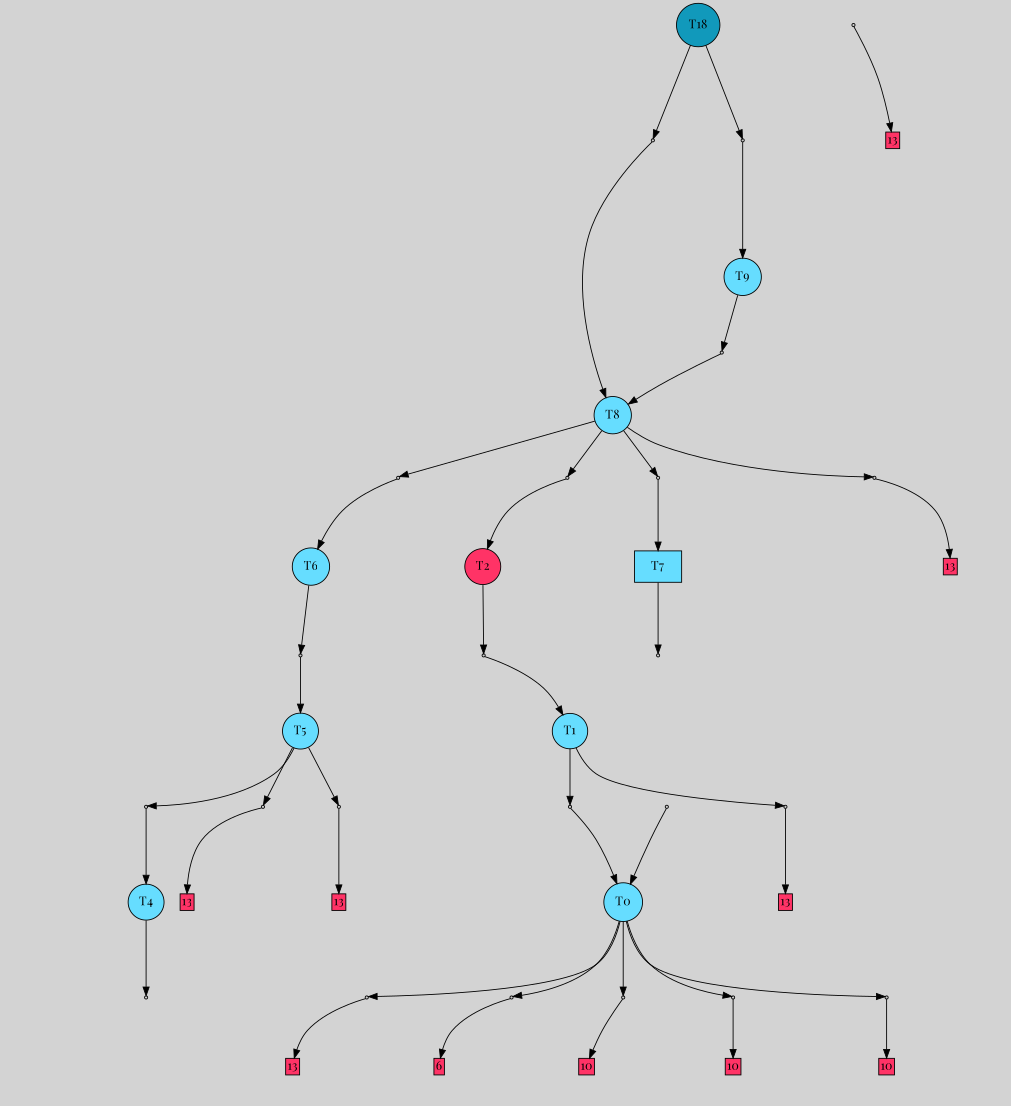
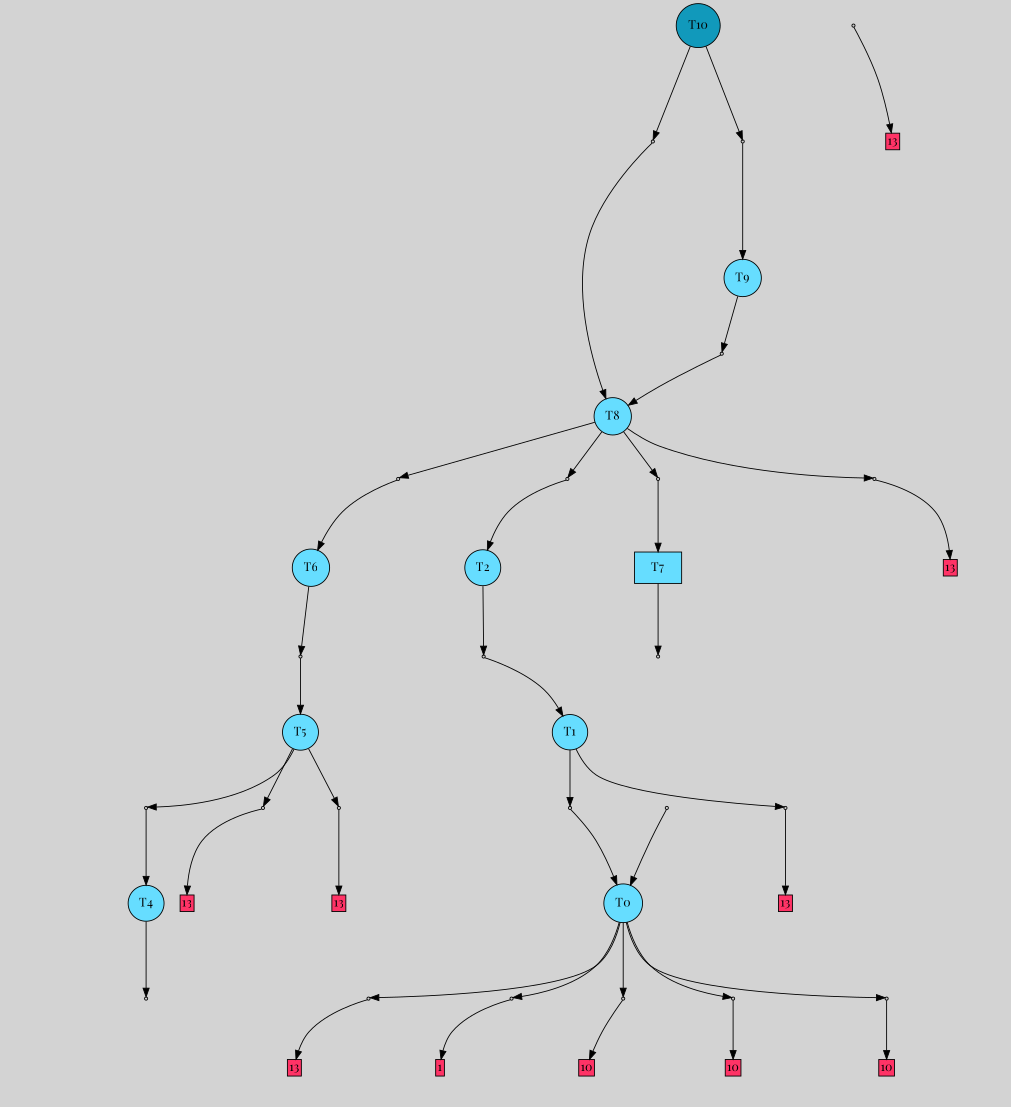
(698, 25) -> (698, 26)
(483, 567) -> (483, 568)
(439, 1067) -> (440, 1068)
